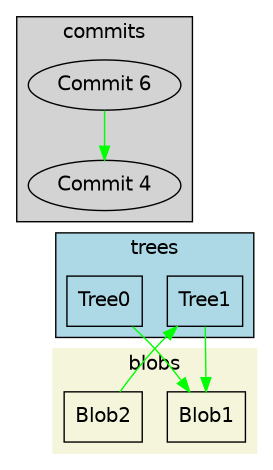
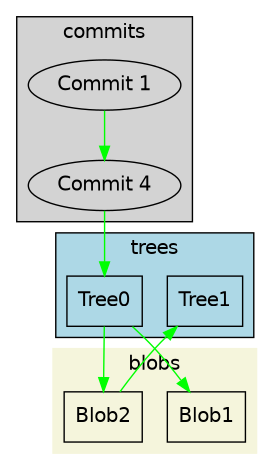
(105, 85) -> (105, 85)
none -> (105, 241)
none -> (104, 357)
(206, 357) -> none
